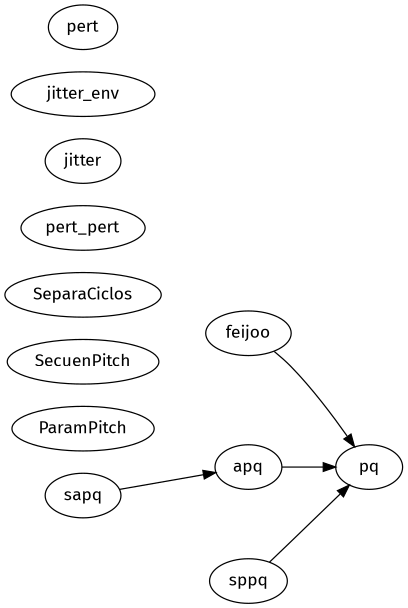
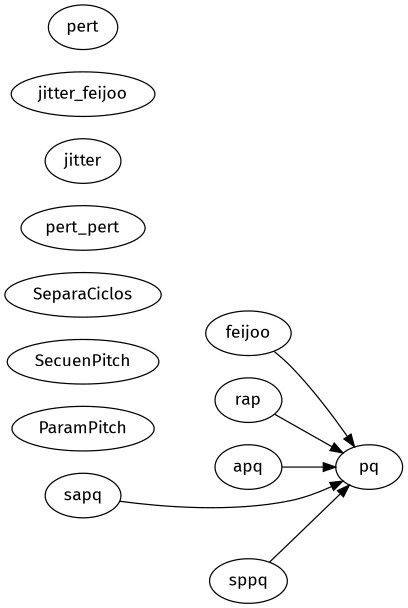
(83, 94) -> (83, 94)
none -> (248, 400)
(162, 482) -> (227, 507)
